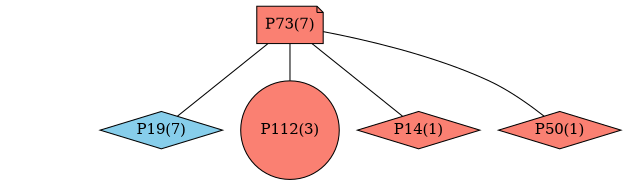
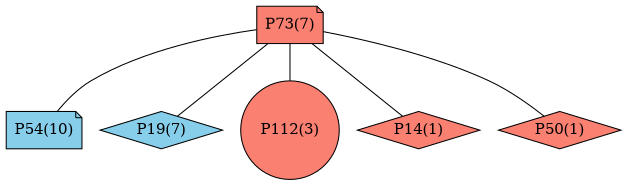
none -> (44, 130)
